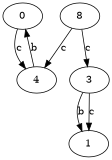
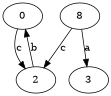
(88, 48) -> (88, 48)
(37, 80) -> (36, 80)
(89, 144) -> none
